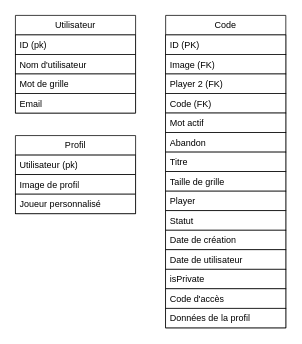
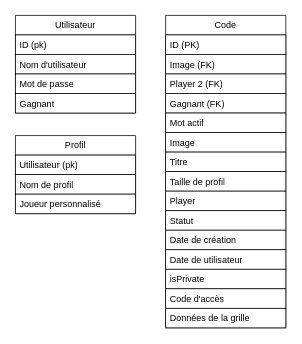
(47, 85) -> (48, 85)
(30, 104) -> (38, 104)
(191, 104) -> (199, 104)
(188, 143) -> (182, 143)
(201, 182) -> (202, 182)
(53, 185) -> (48, 185)
(213, 319) -> (212, 319)
